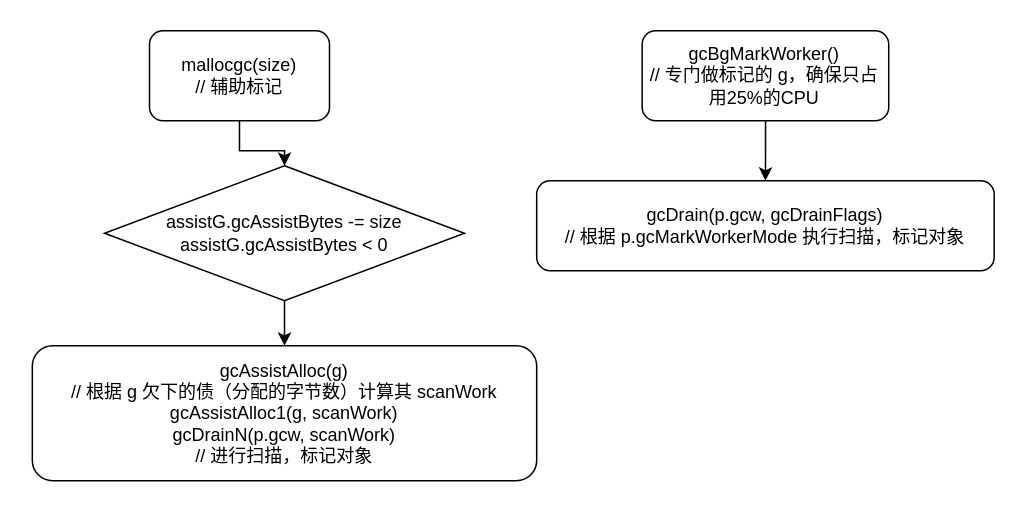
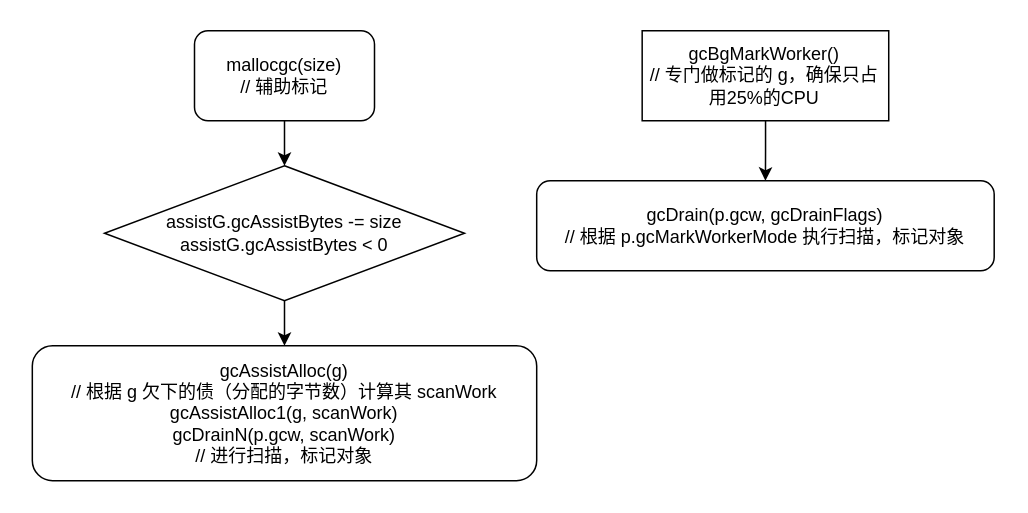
(239, 76) -> (284, 76)
(765, 76) -> (765, 76)
